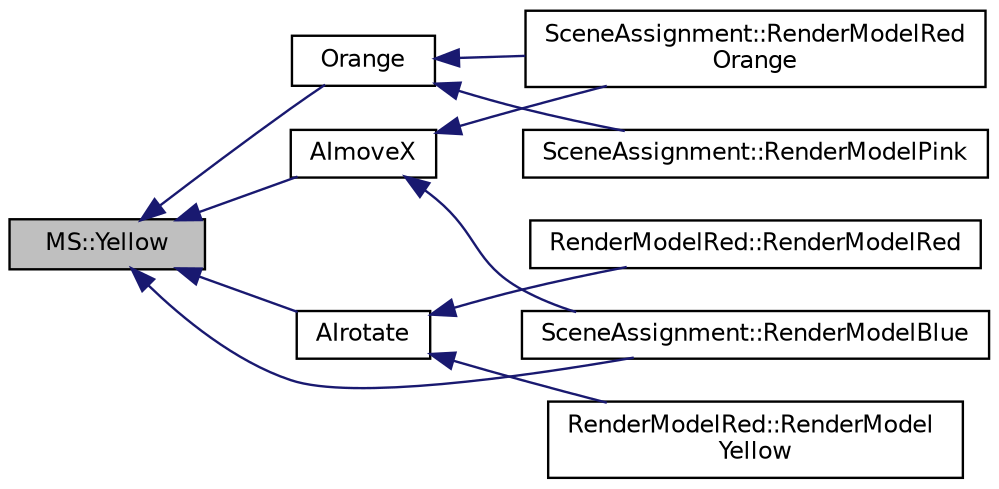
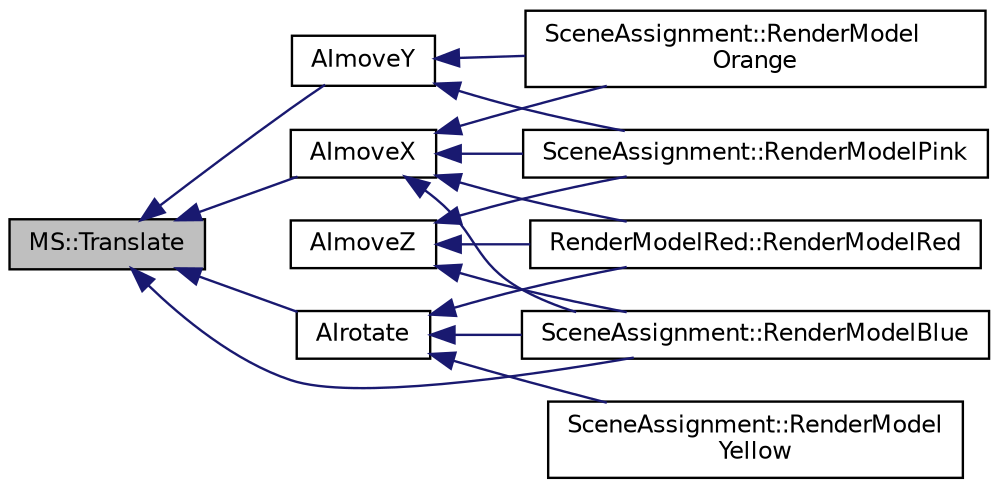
(756, 49) -> (756, 49)
(363, 61) -> (363, 61)
none -> (492, 154)
none -> (555, 207)
(107, 244) -> (107, 244)
none -> (363, 244)
none -> (488, 335)
(756, 440) -> (756, 440)
